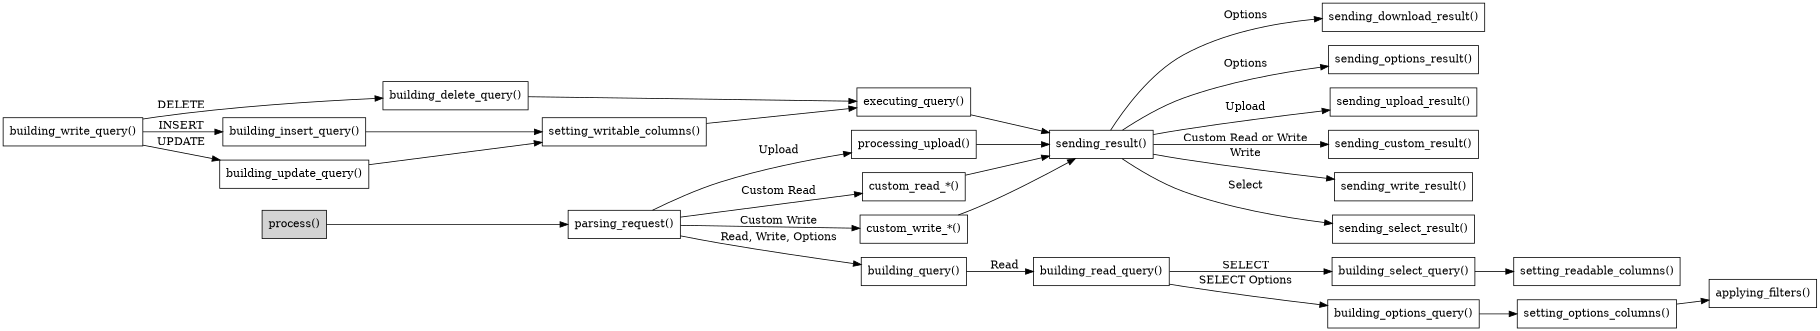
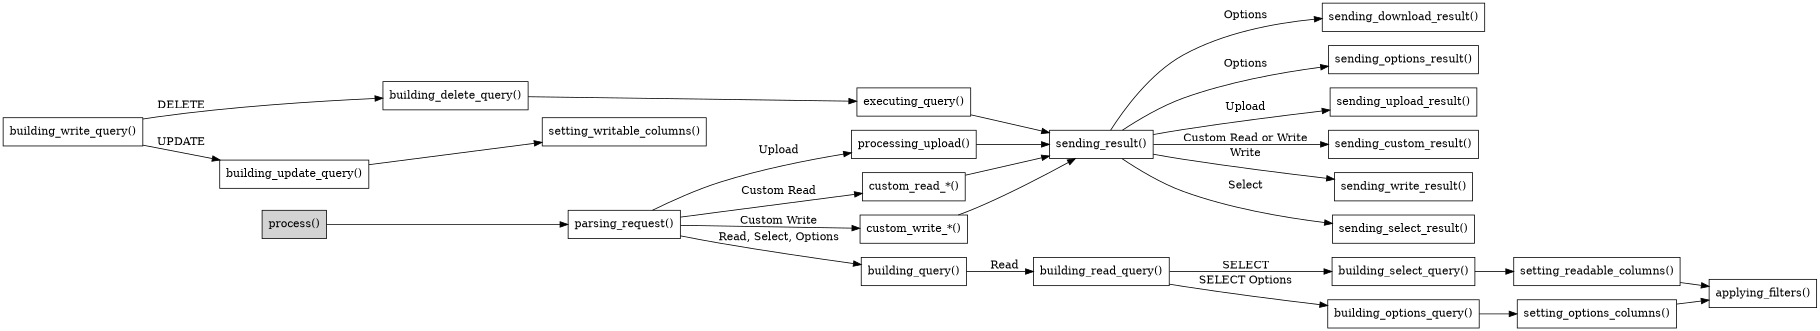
(778, 116) -> none
(294, 132) -> none
(779, 237) -> (779, 237)
none -> (1691, 284)
